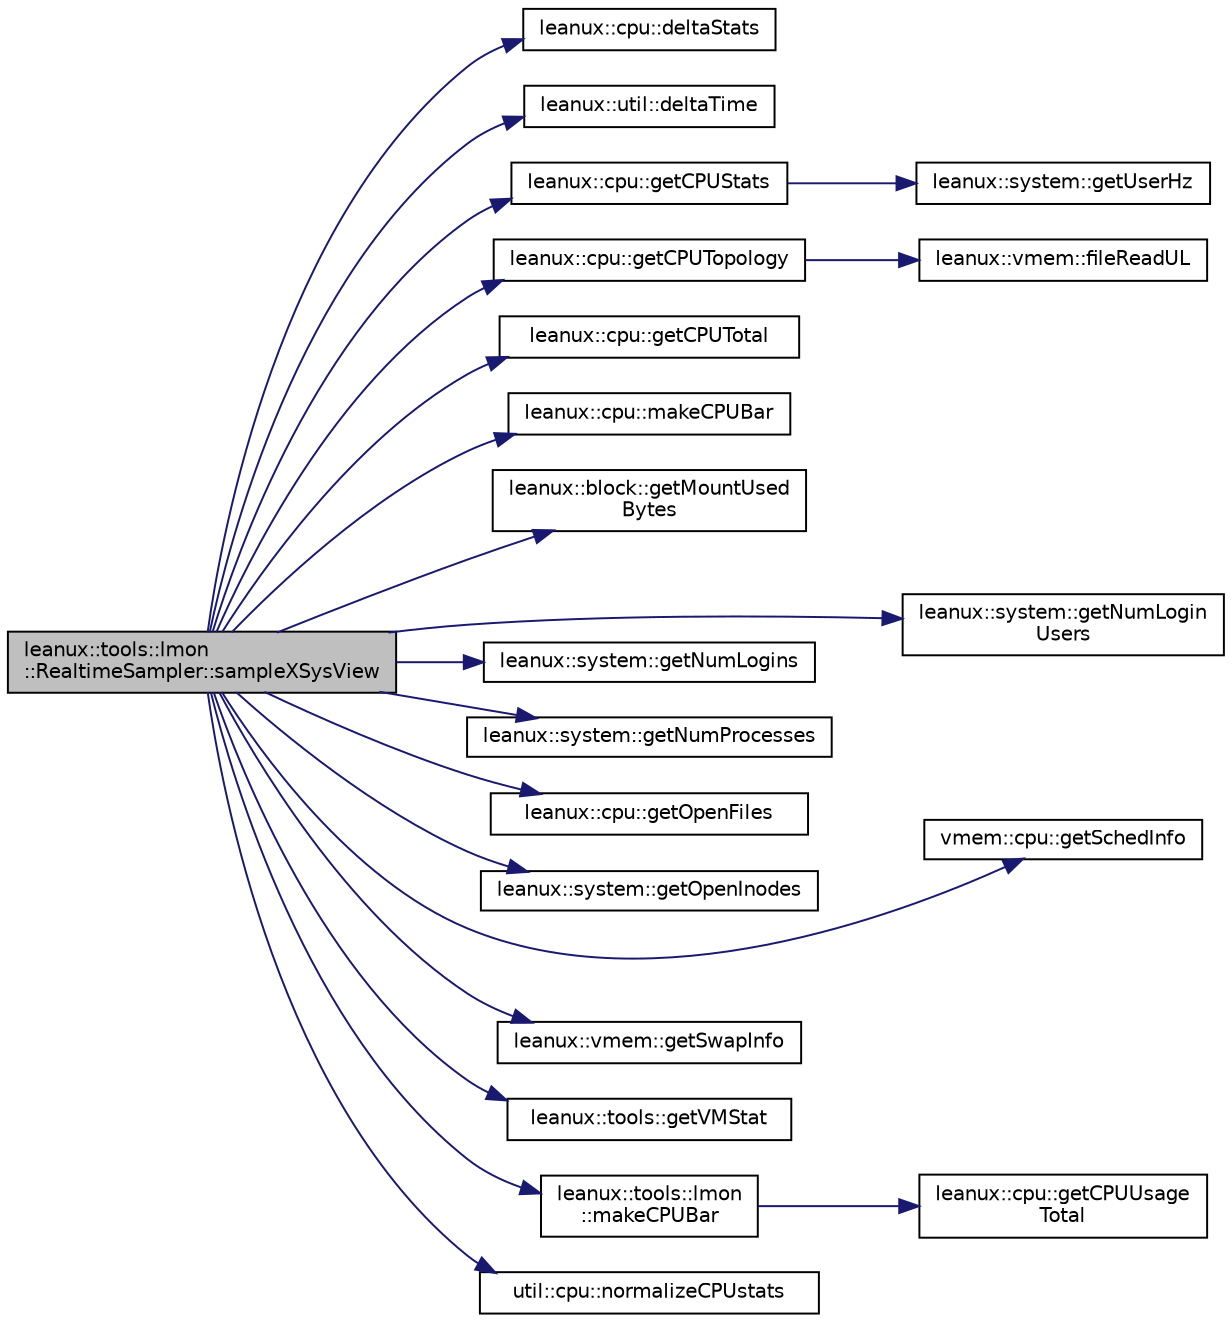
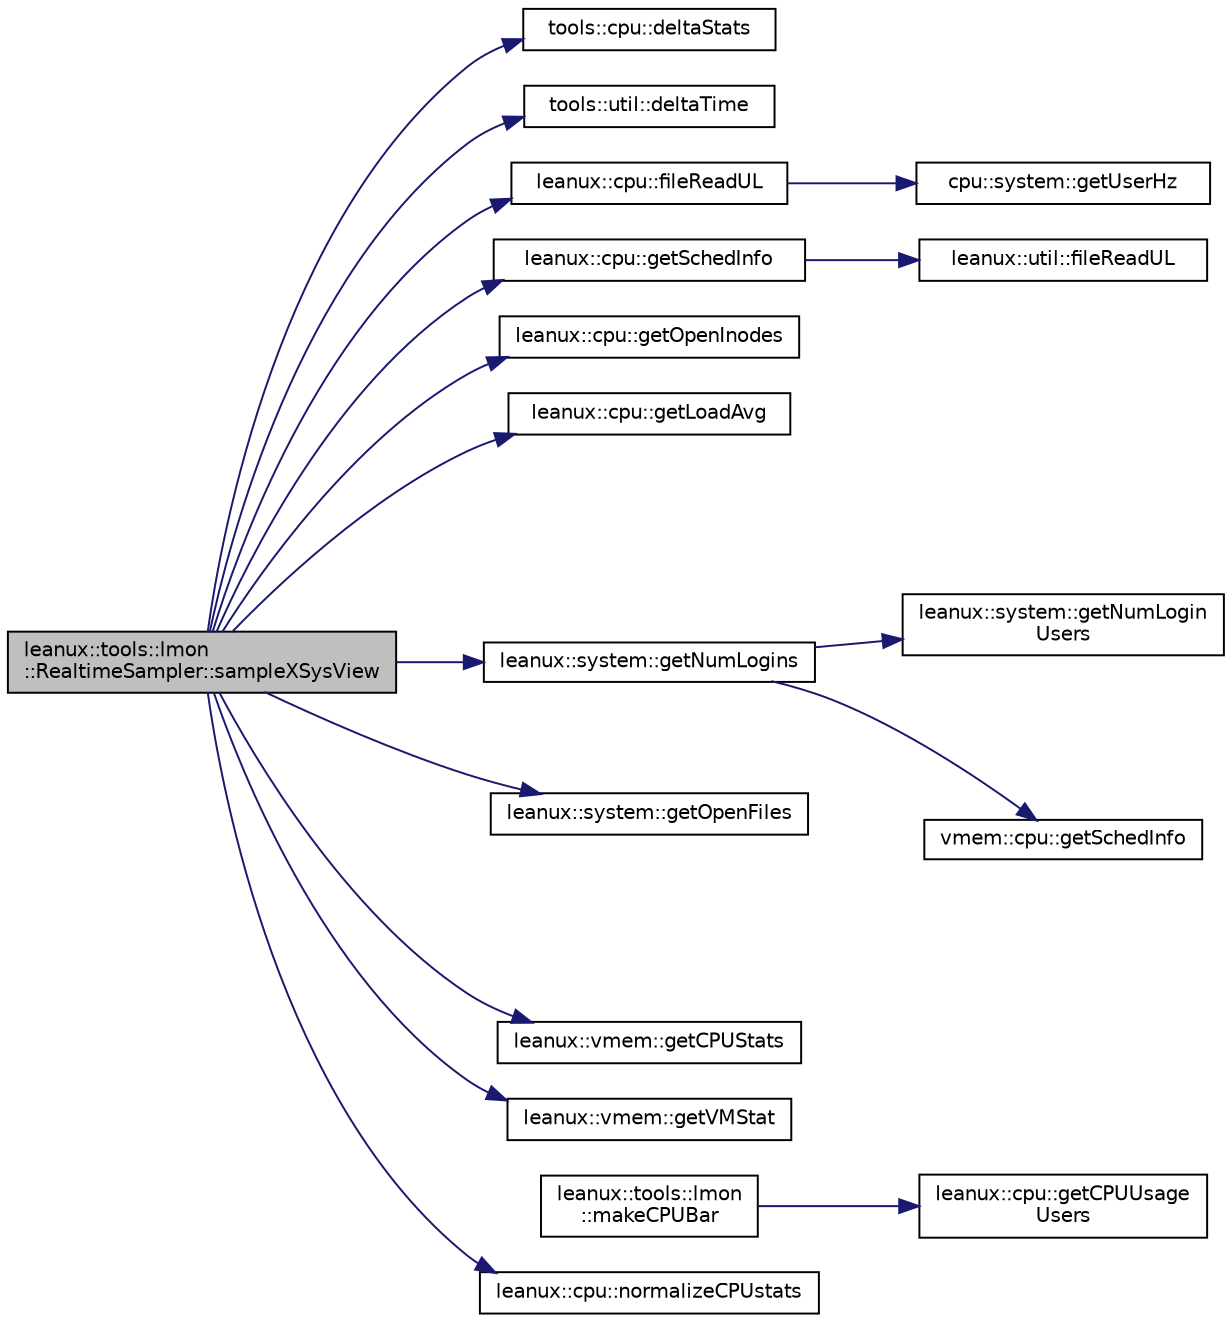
(649, 30) -> (649, 30)
(649, 106) -> (649, 106)
(649, 183) -> (649, 183)
(1063, 183) -> (1063, 183)
(649, 260) -> (649, 260)
(1063, 260) -> (1063, 260)
(649, 337) -> (649, 337)
(649, 414) -> (649, 414)
(649, 501) -> none
(635, 618) -> (849, 644)
(649, 737) -> none
(649, 814) -> (649, 814)
(649, 891) -> none
(569, 953) -> (902, 733)
(318, 973) -> none
(649, 1043) -> (649, 1043)
(649, 1119) -> (649, 1119)
(1063, 1206) -> (1063, 1206)
(649, 1293) -> (649, 1293)
